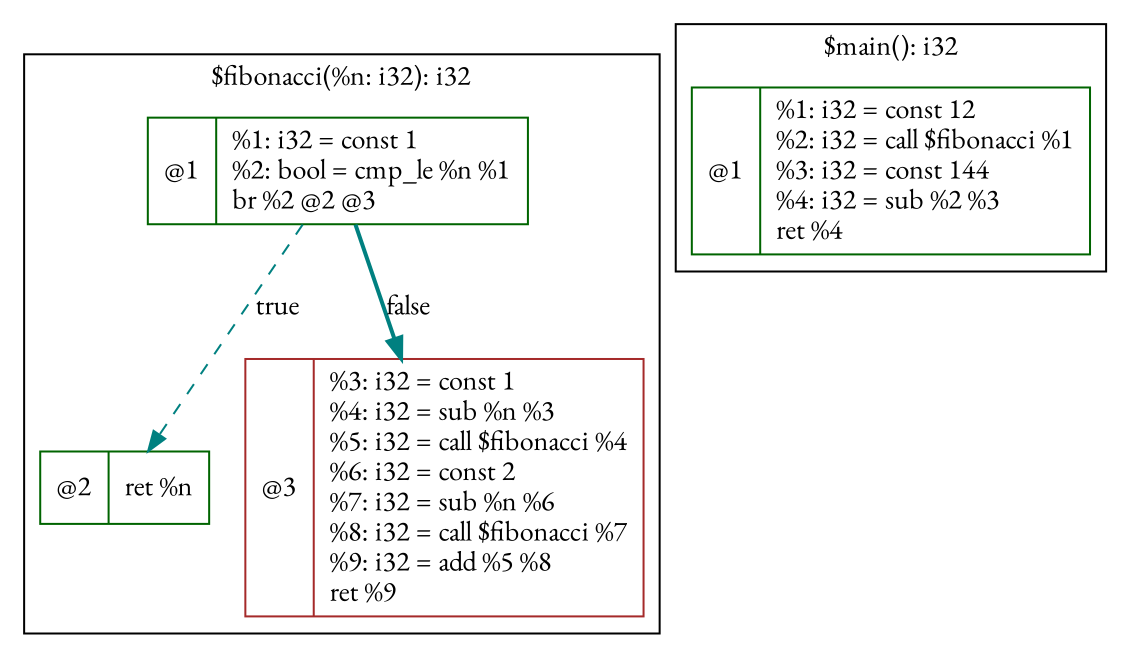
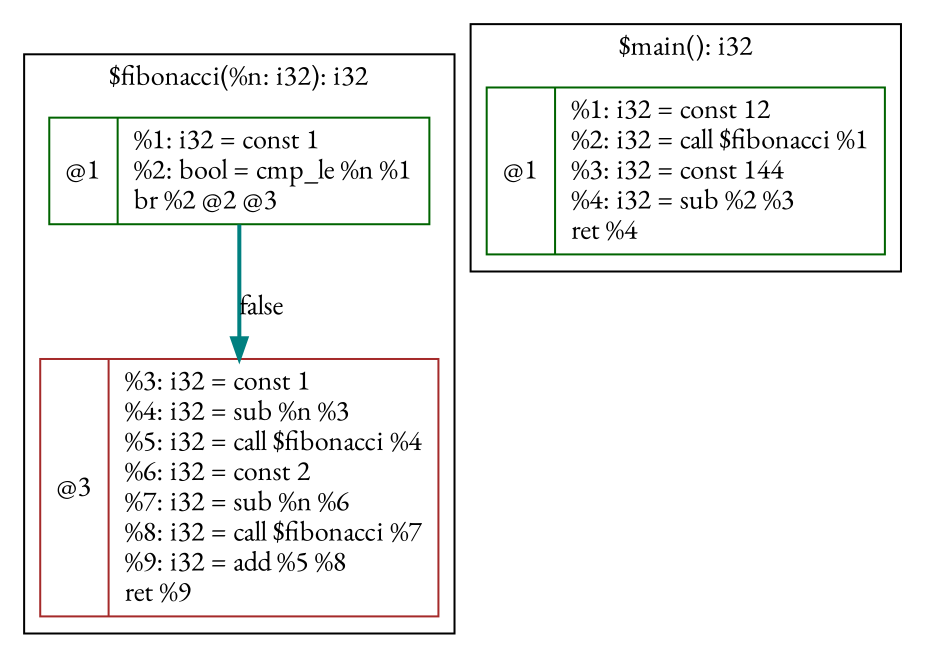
(125, 488) -> none
